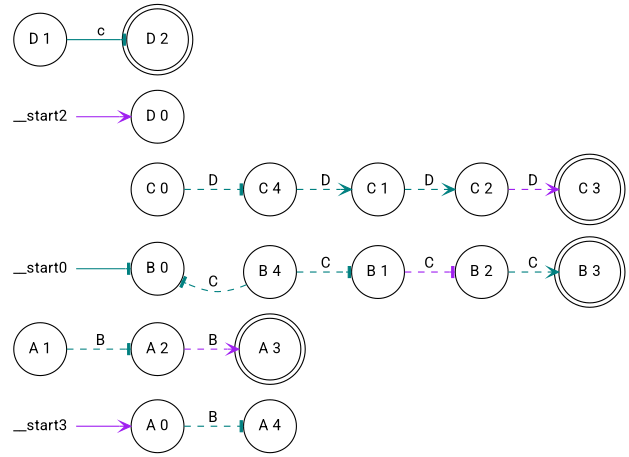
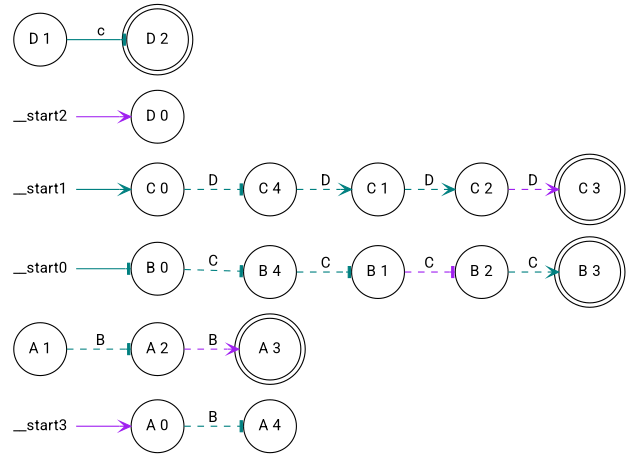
none -> (40, 189)
(216, 292) -> (211, 270)
